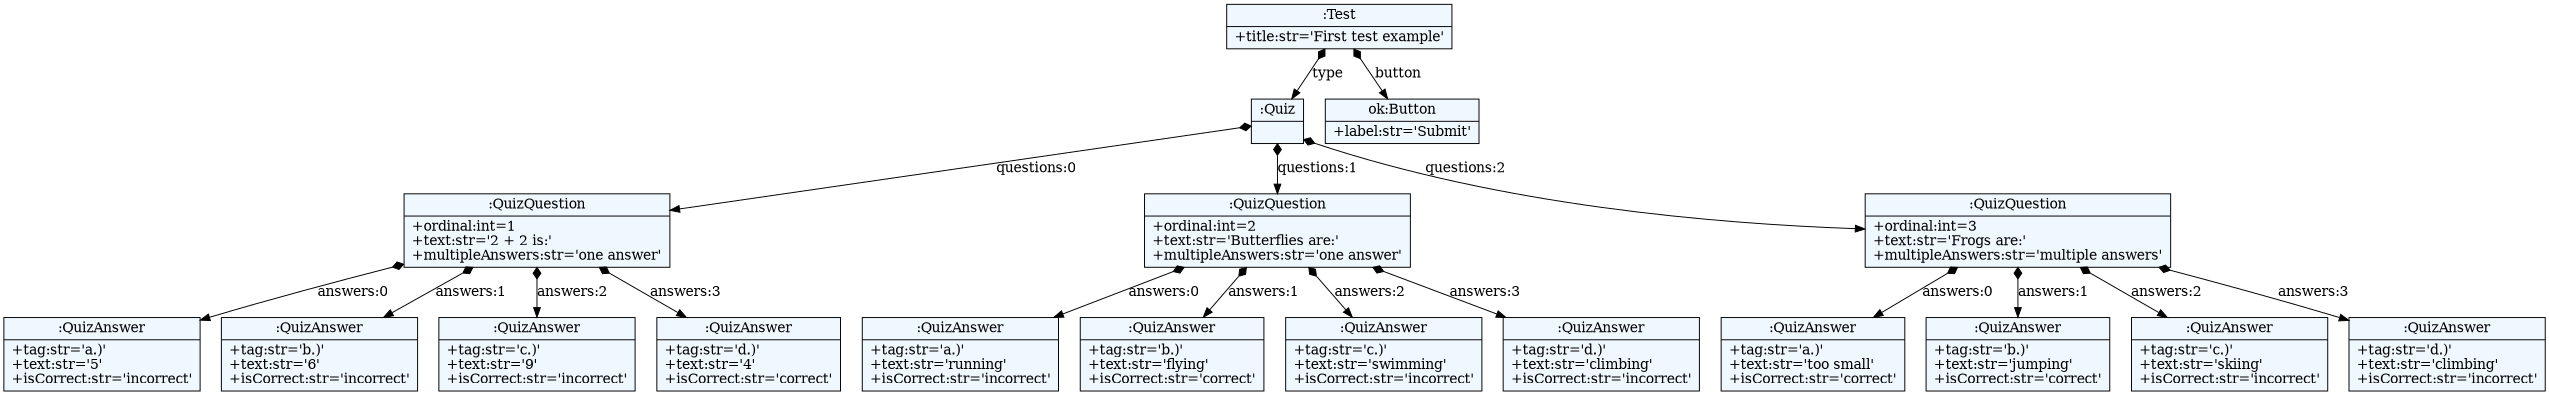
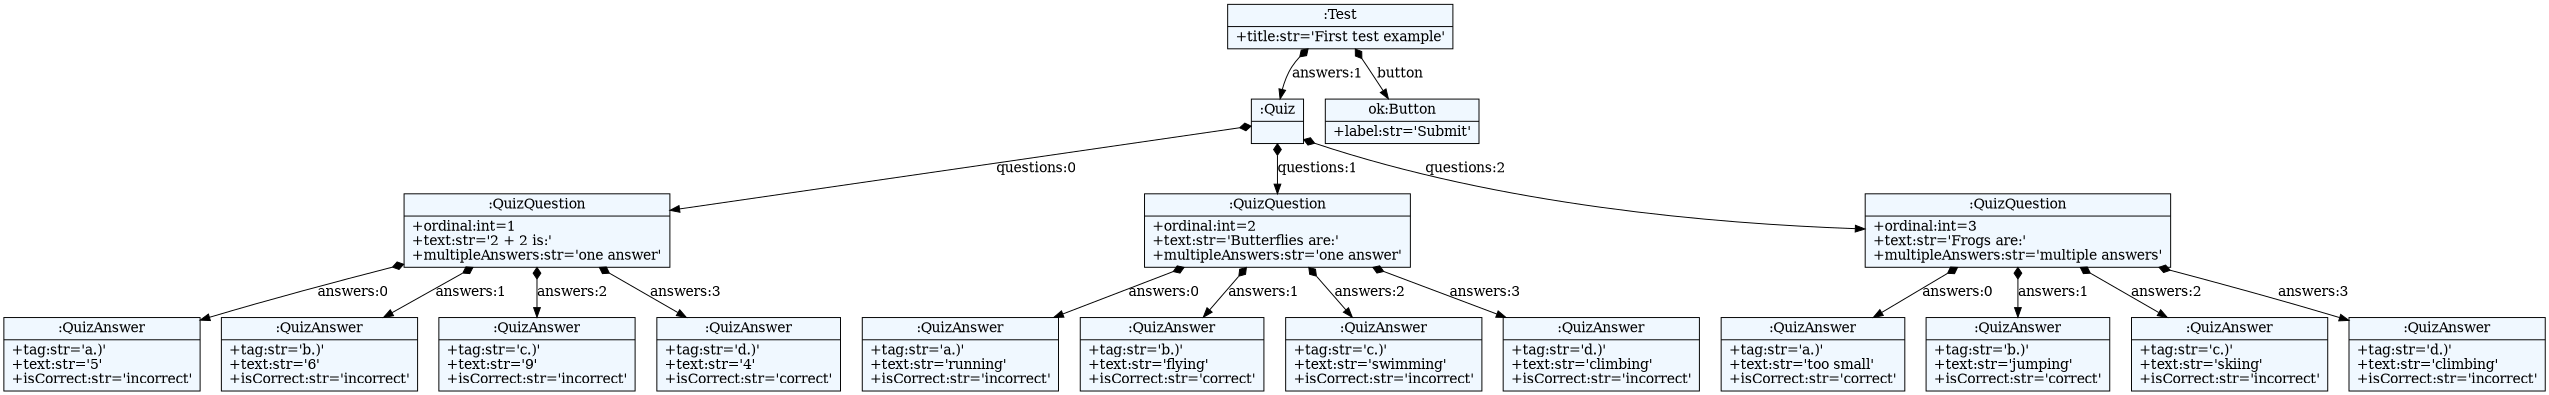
(1328, 74) -> (1327, 74)
